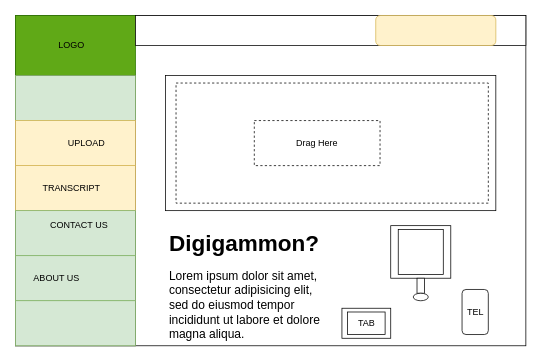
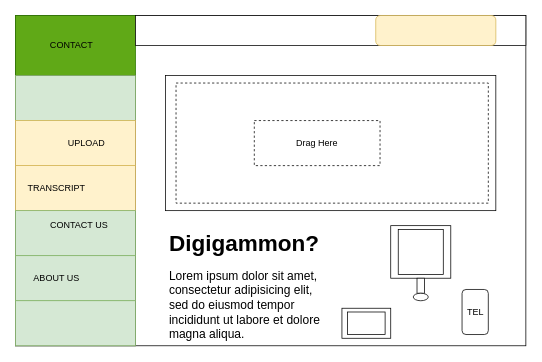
(72, 45) -> (72, 45)
(72, 188) -> (57, 188)
(366, 323) -> none
